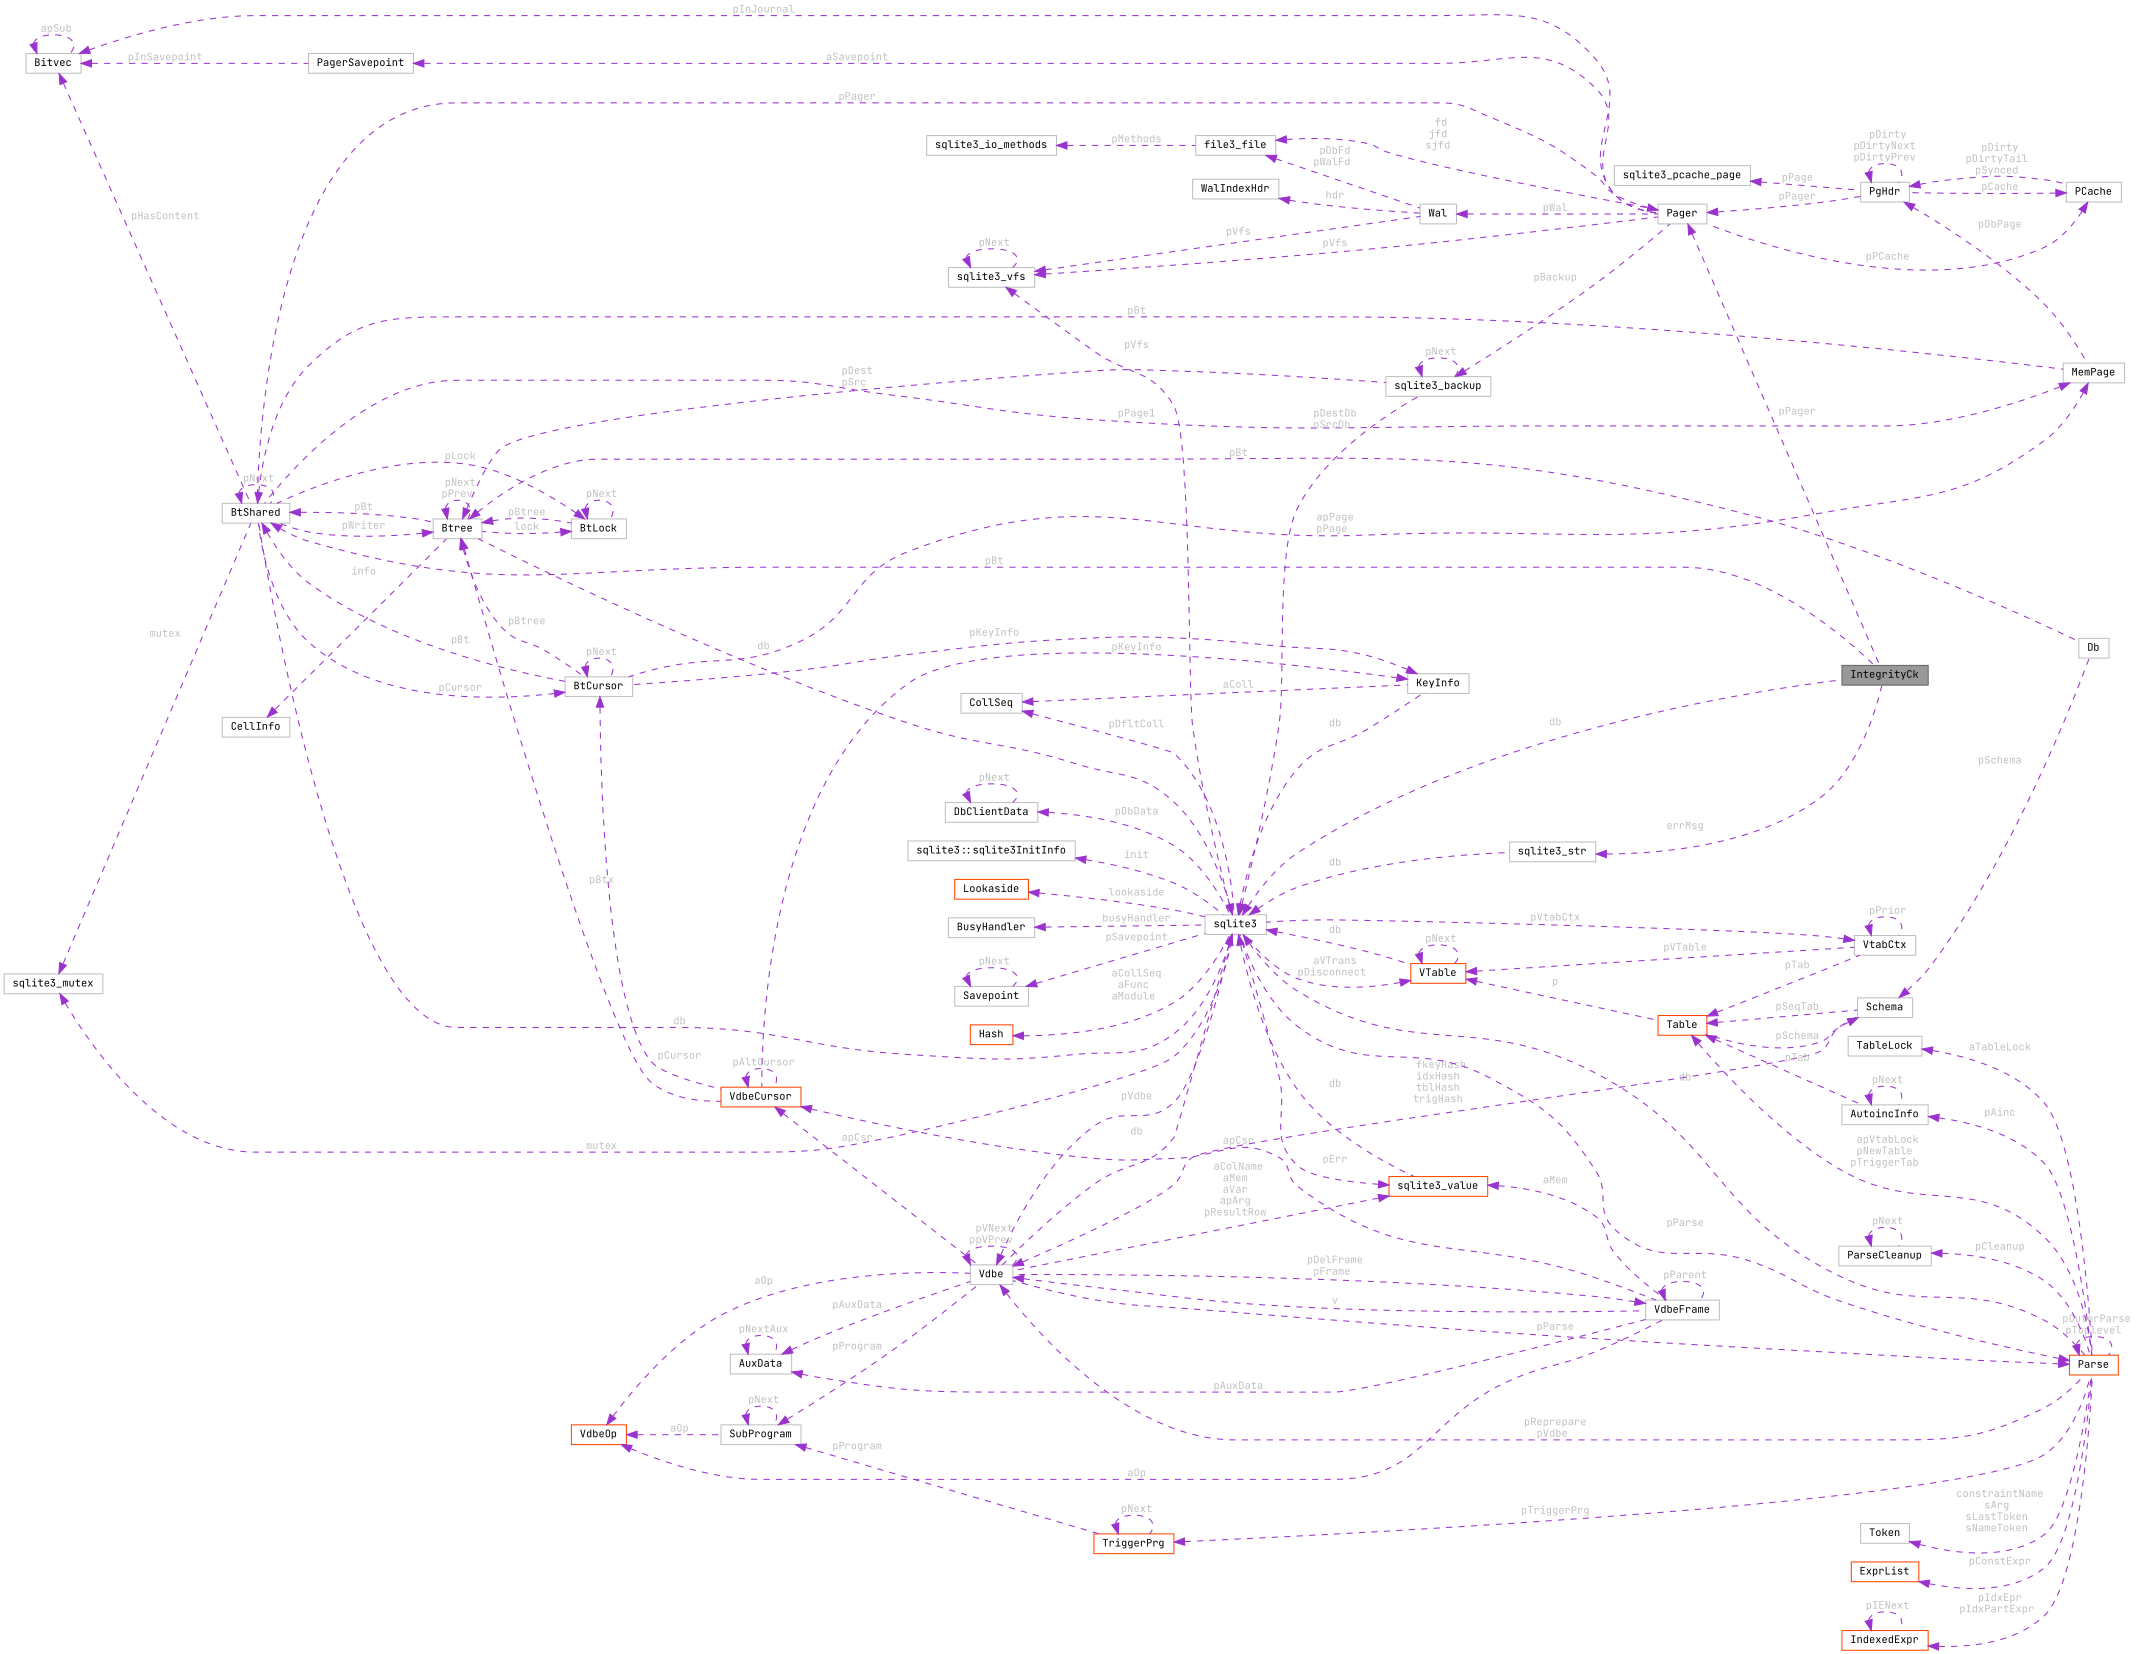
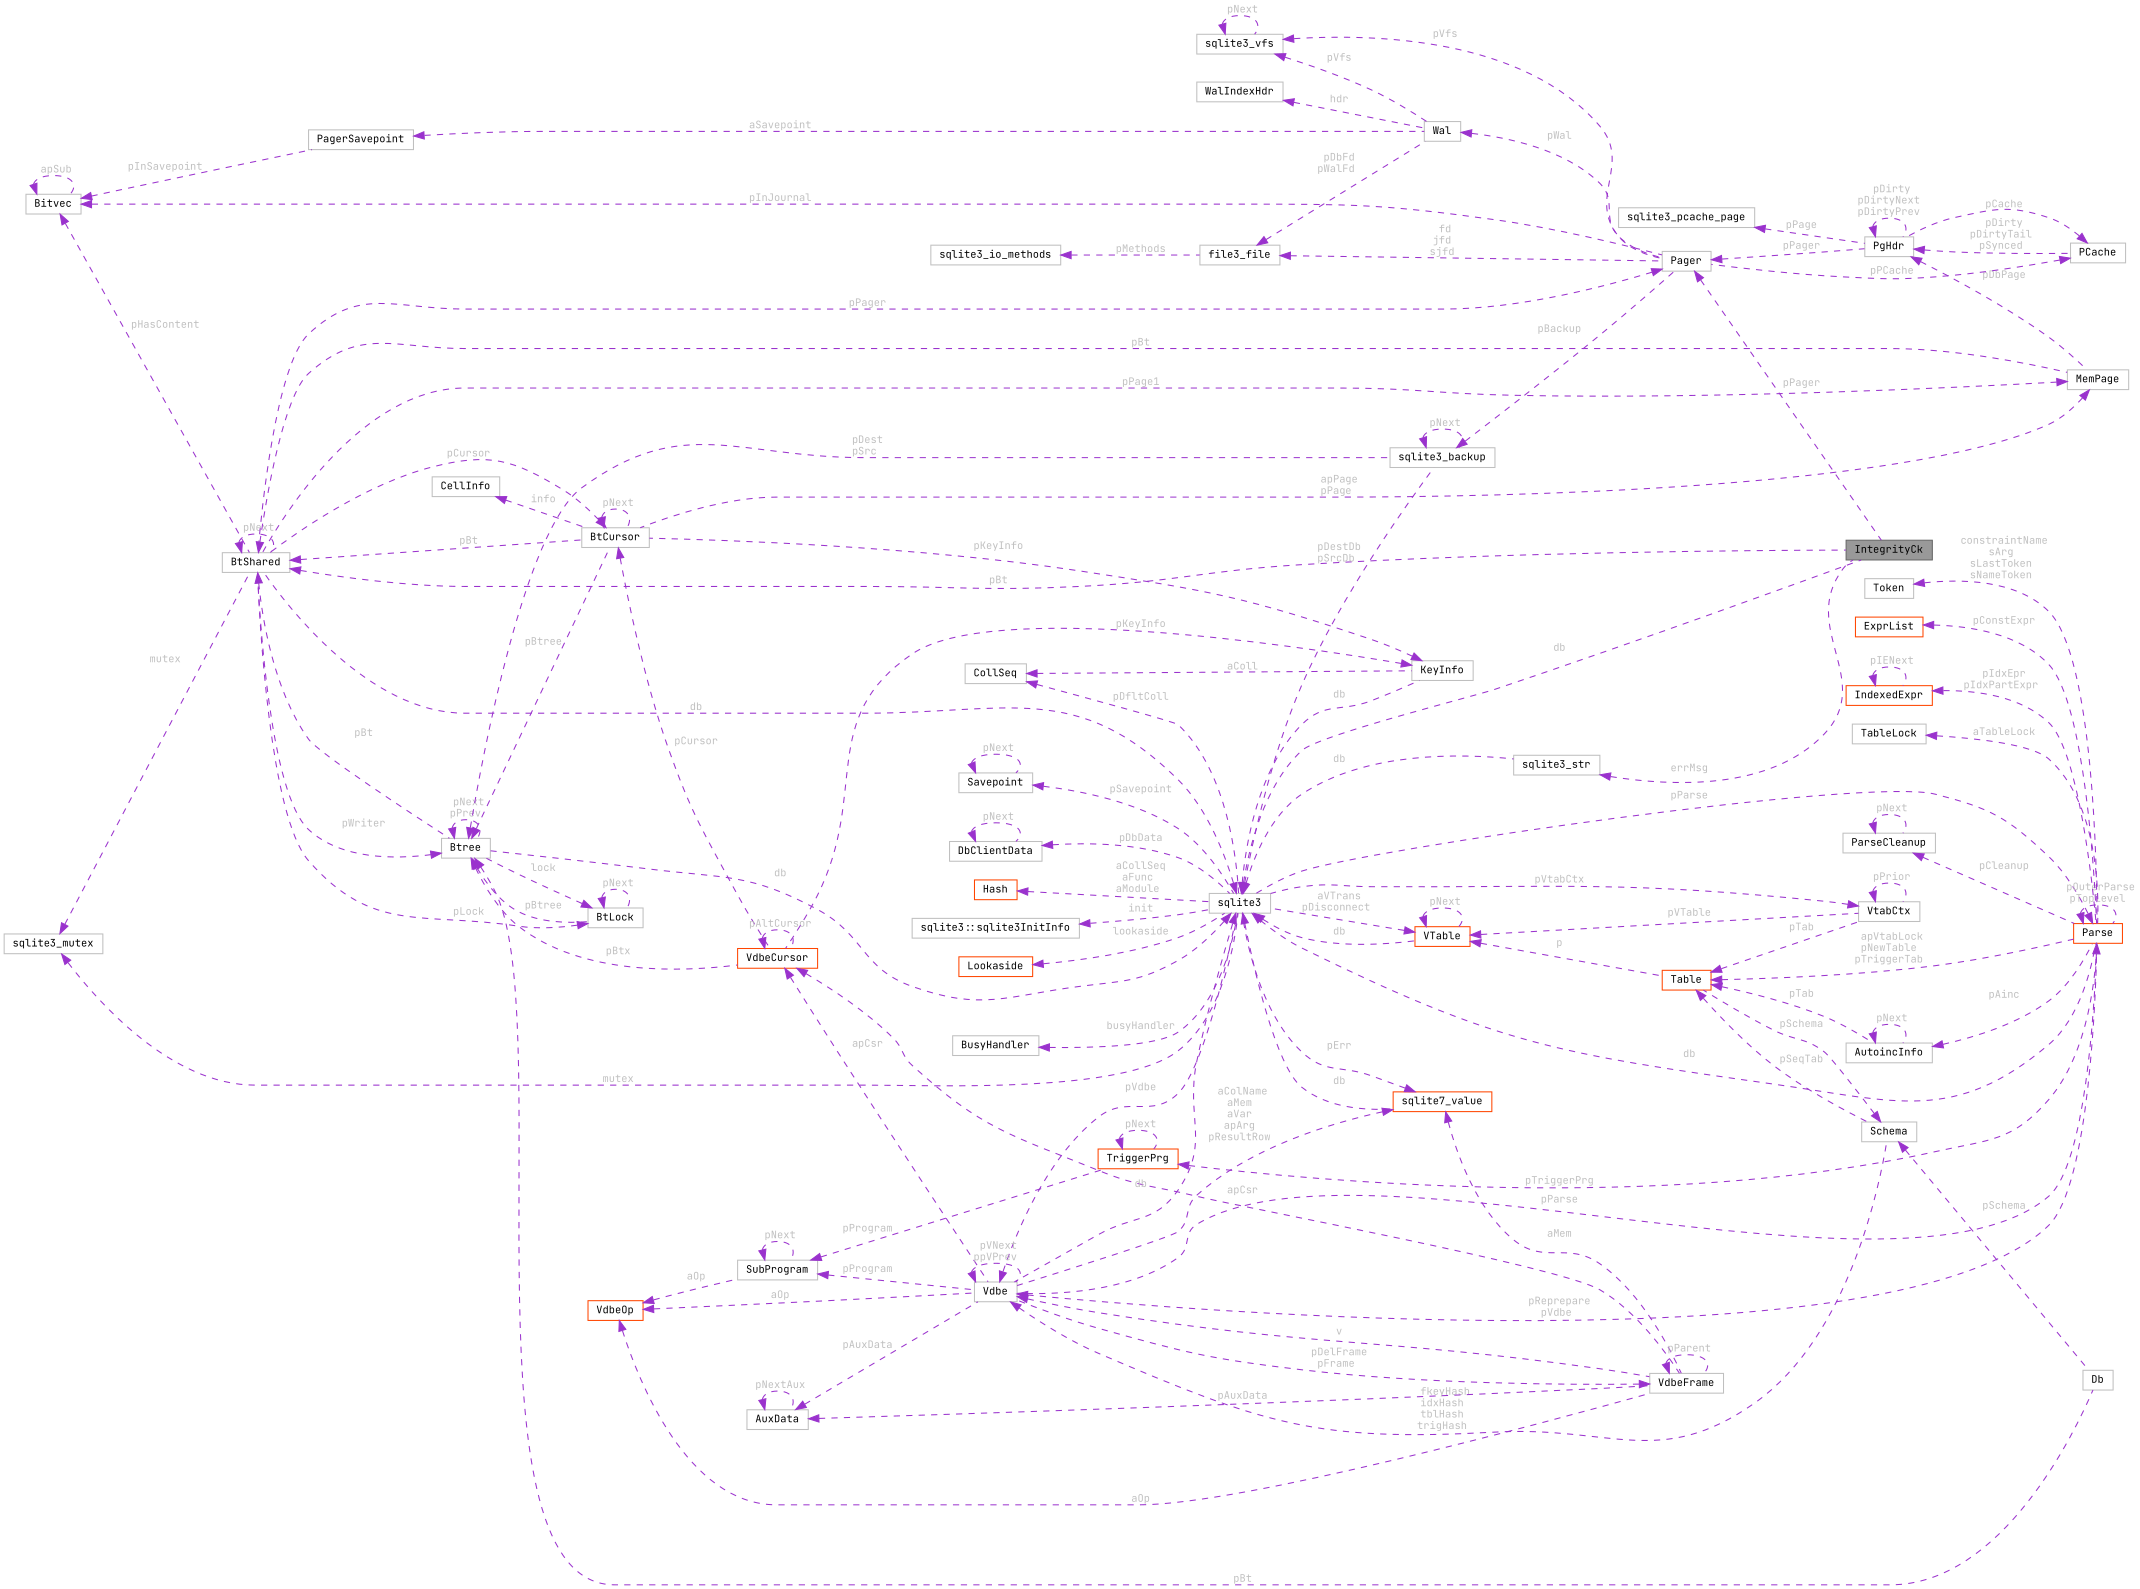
(1095, 63) -> (924, 131)
(1187, 546) -> none
(361, 624) -> (546, 514)
(1438, 1186) -> (1442, 1102)
